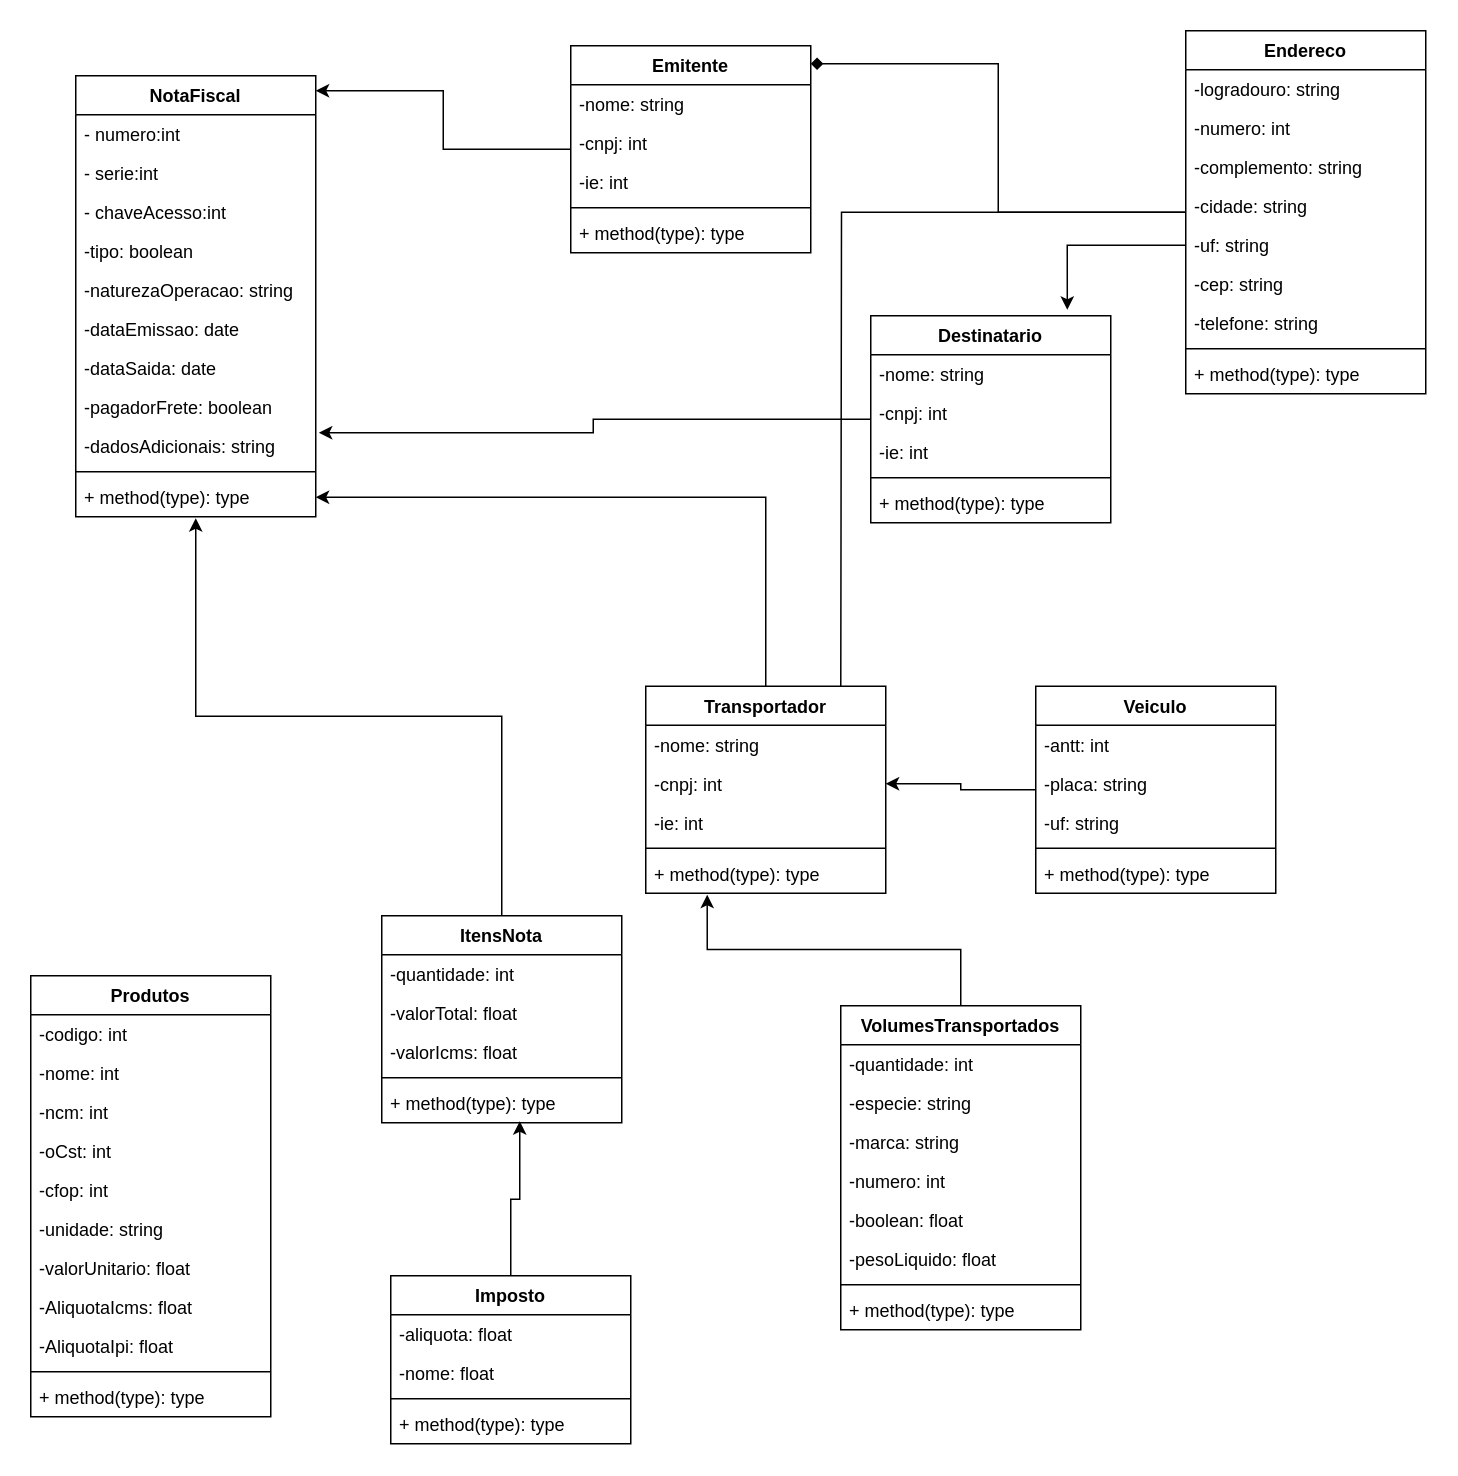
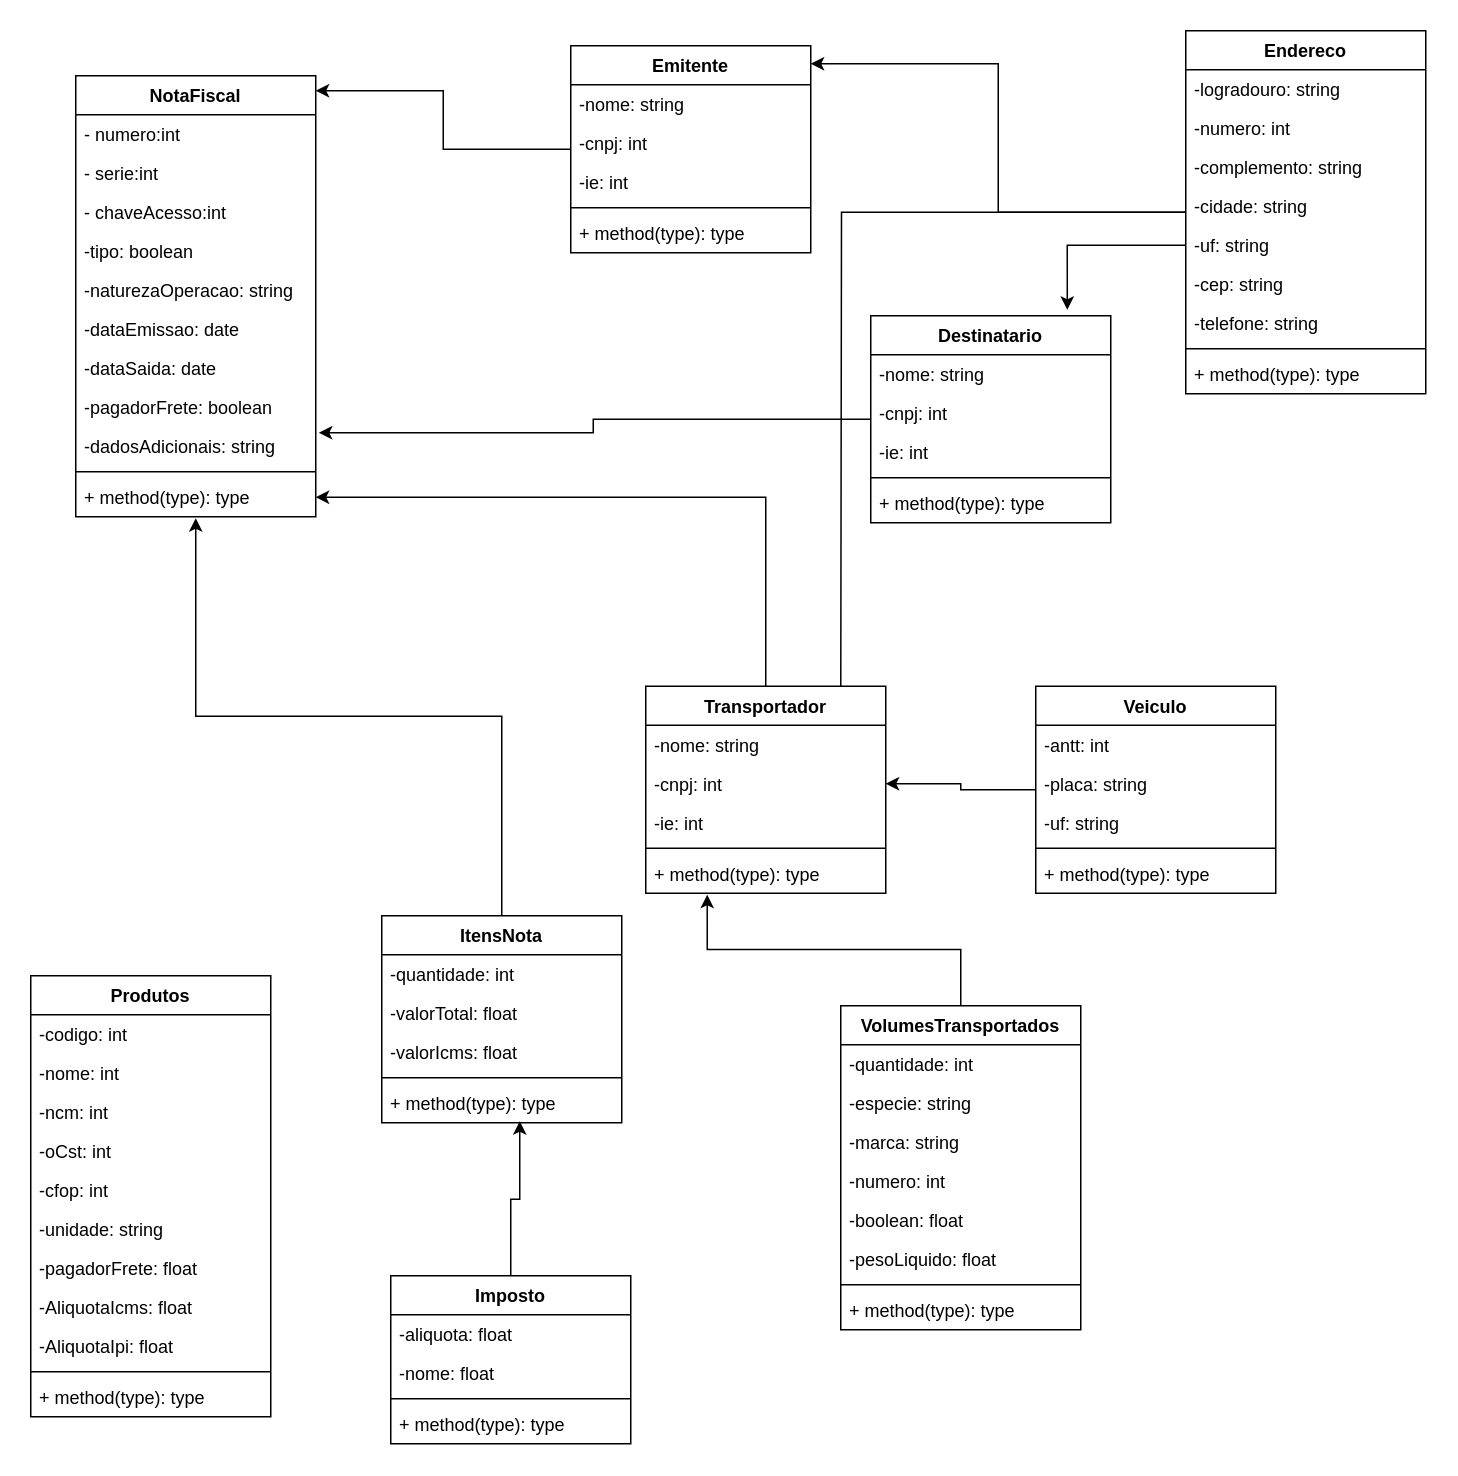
(823, 64) -> (822, 64)
(131, 1269) -> (133, 1269)
